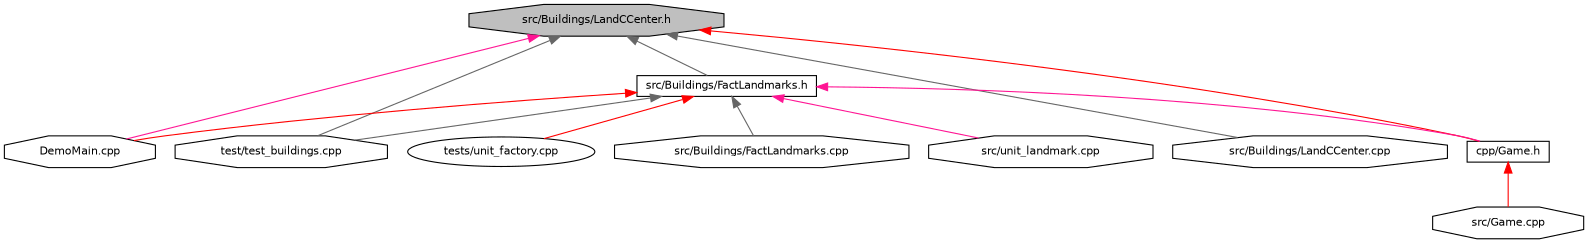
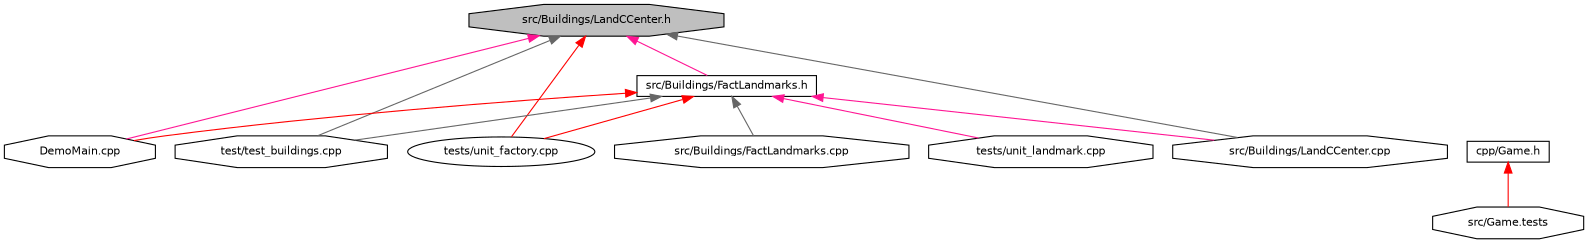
(672, 58) -> (672, 58)
(1097, 75) -> (545, 91)
(1155, 100) -> (1019, 119)
(1041, 152) -> (1041, 152)
(1508, 223) -> (1508, 223)
